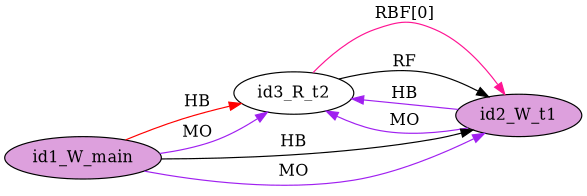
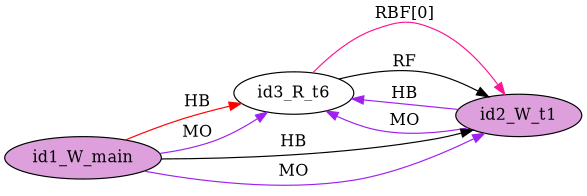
(294, 93) -> (294, 93)
